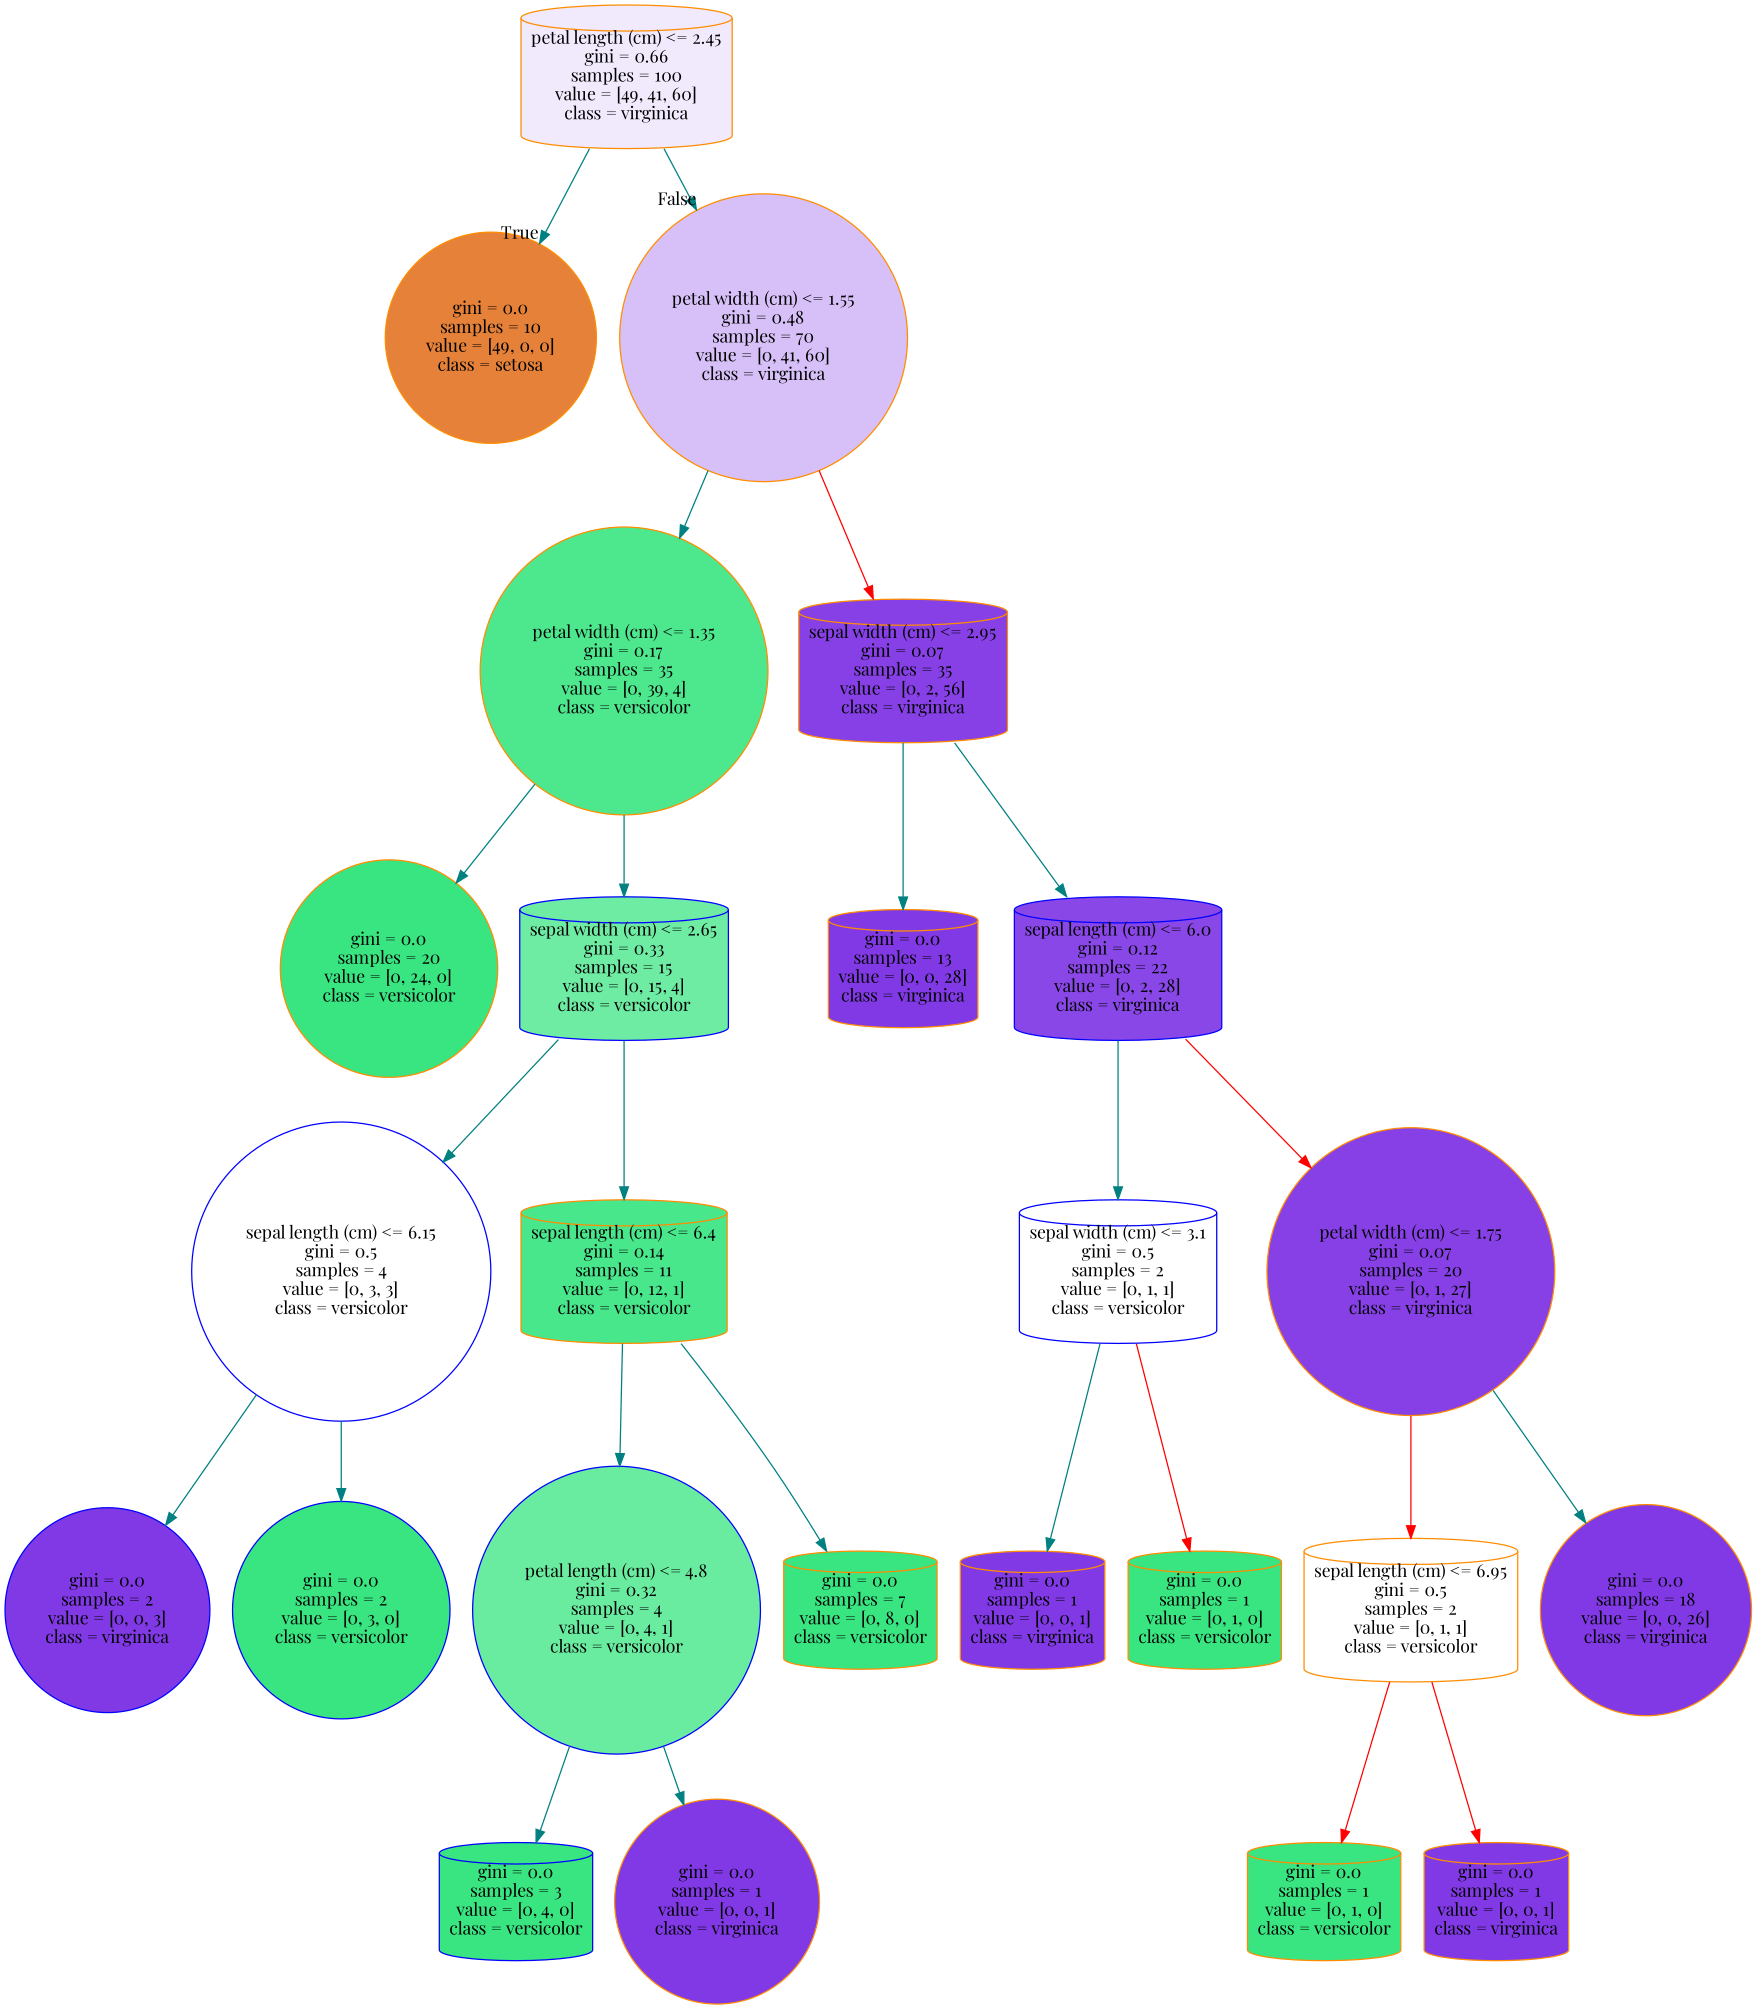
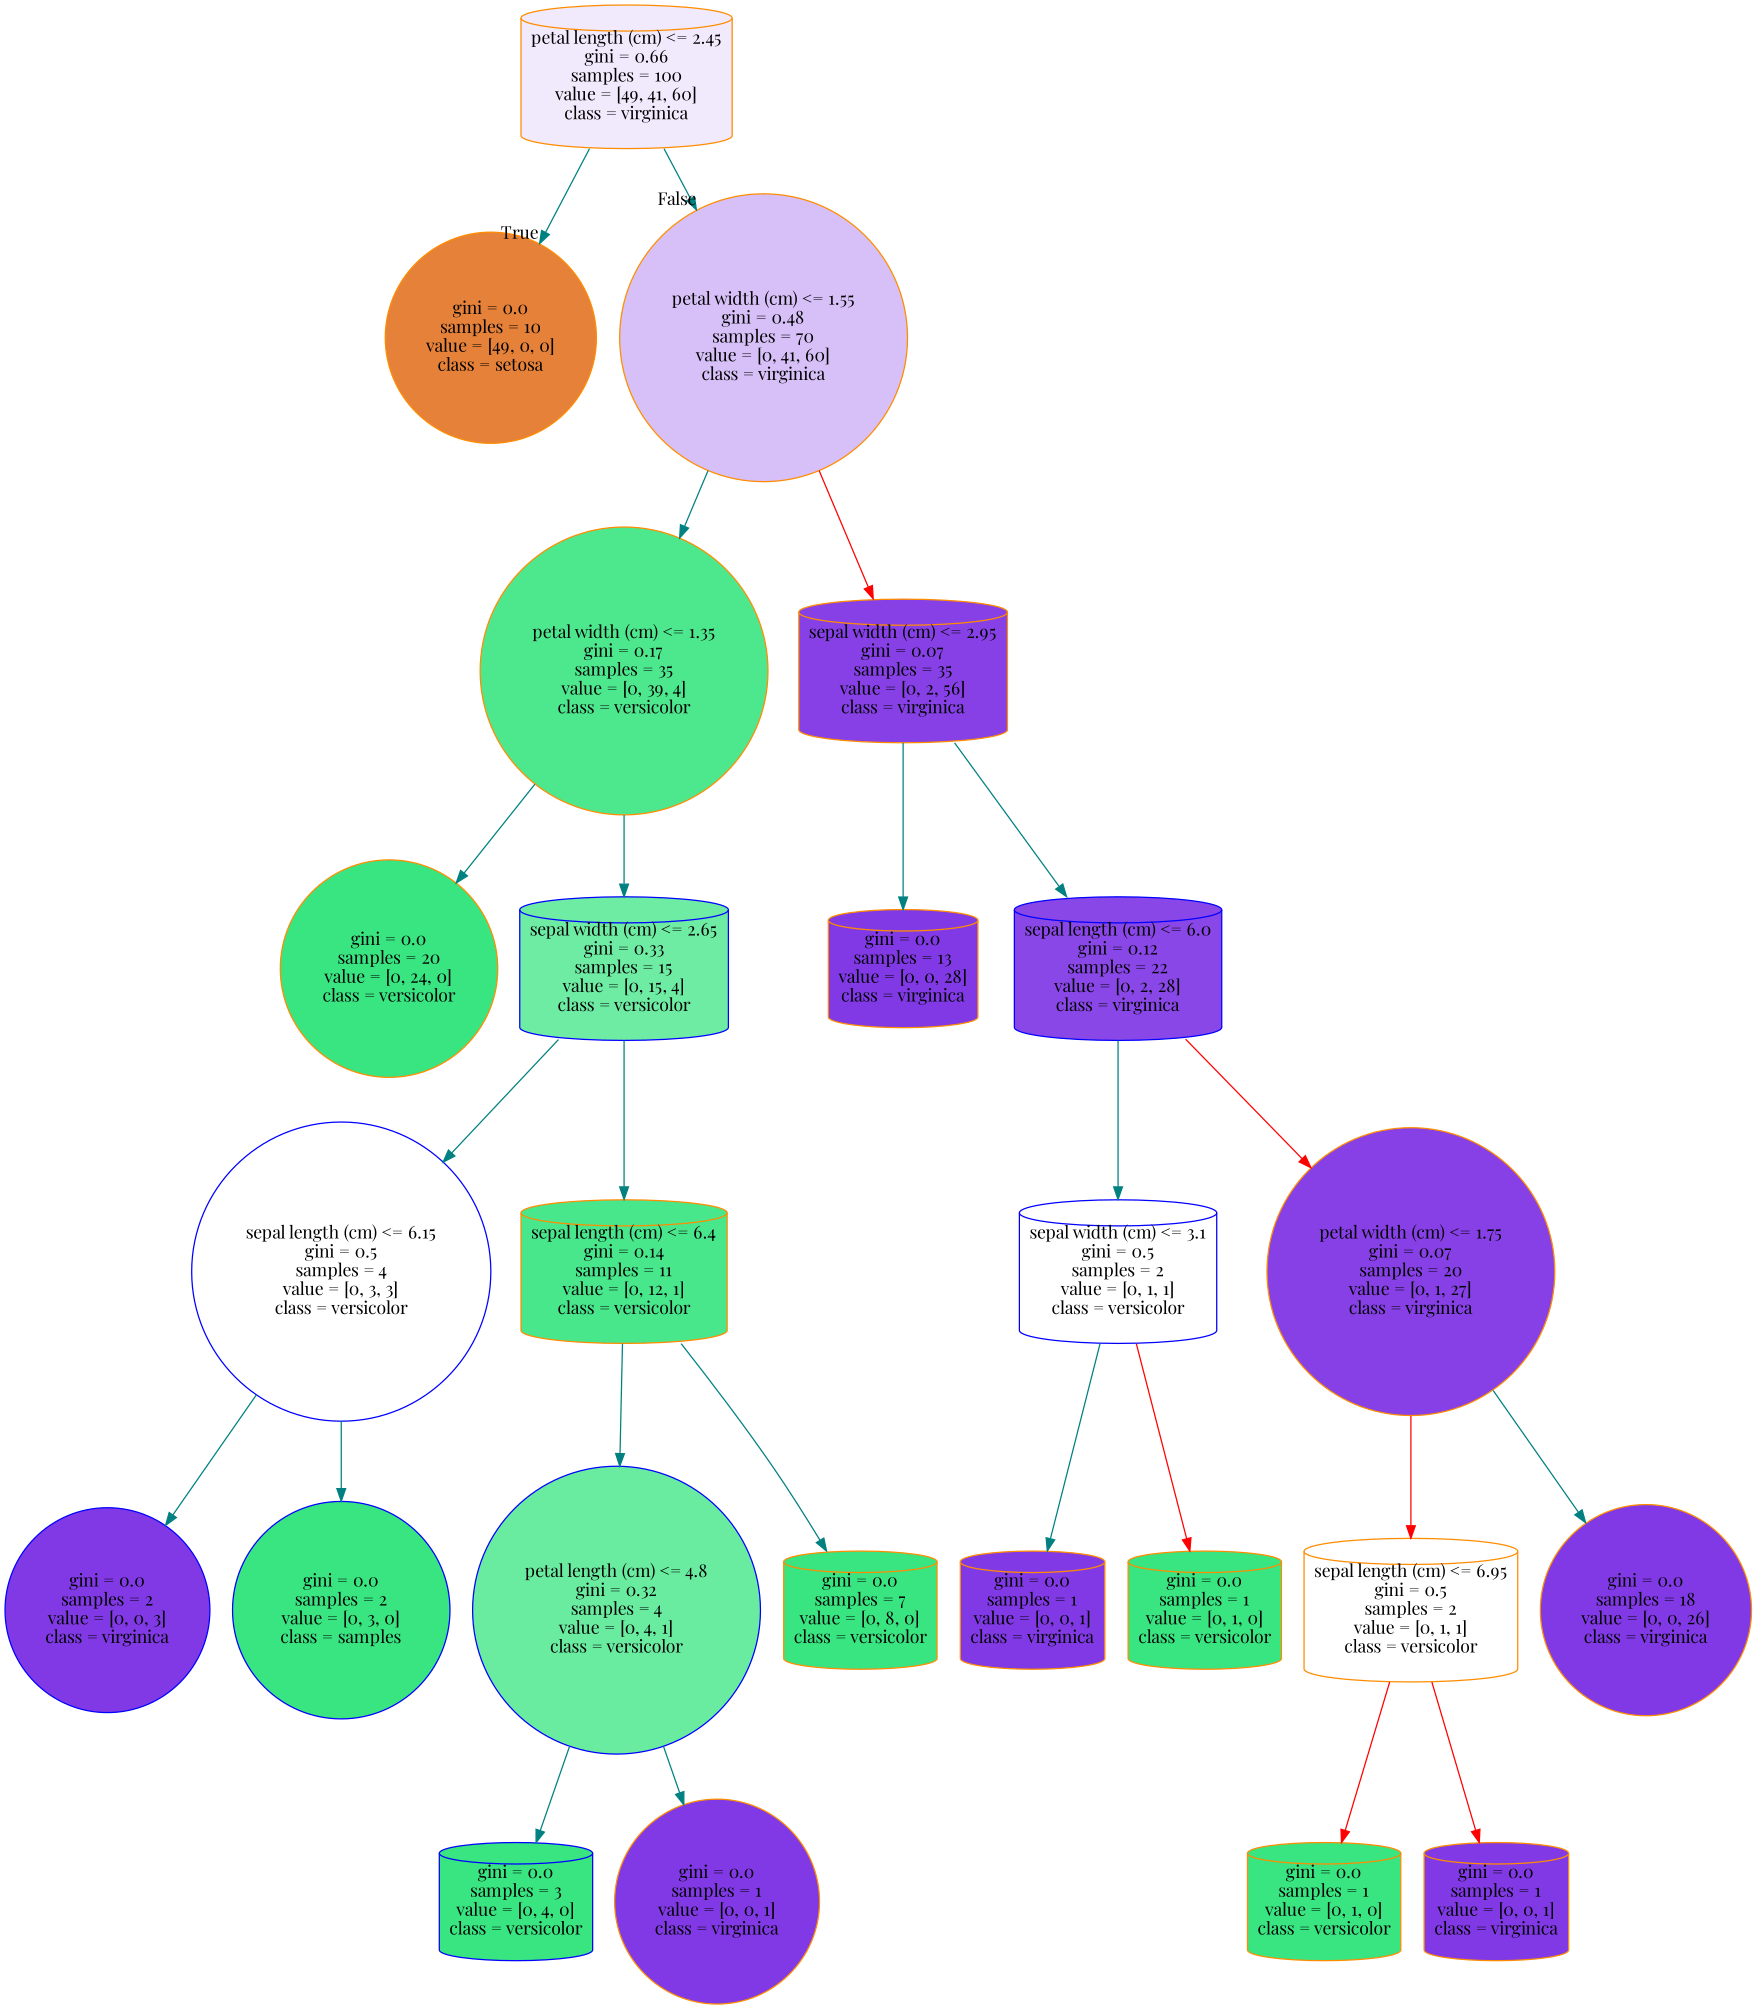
(341, 1610) -> (341, 1610)
